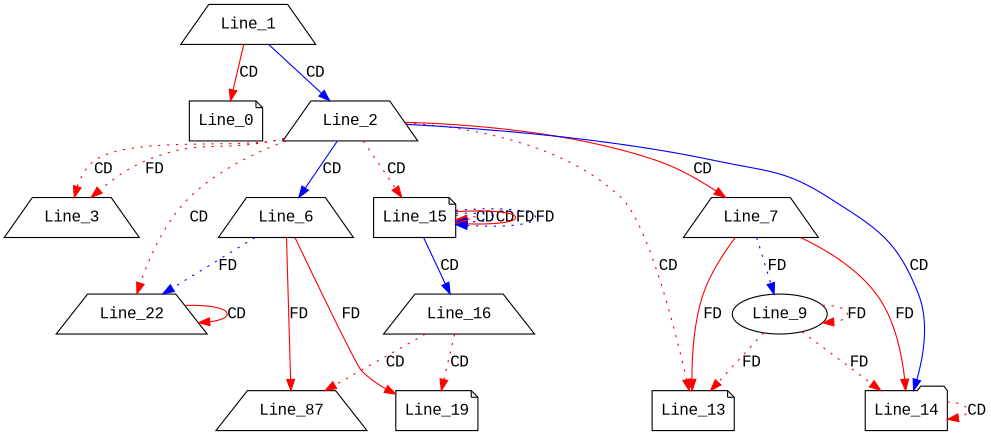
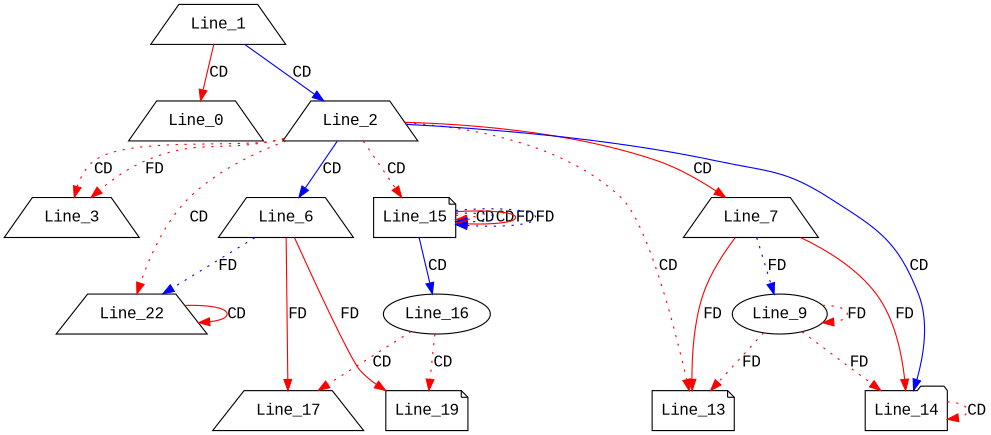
(226, 121) -> (196, 121)
(459, 314) -> (437, 314)
(291, 411) -> (288, 411)
